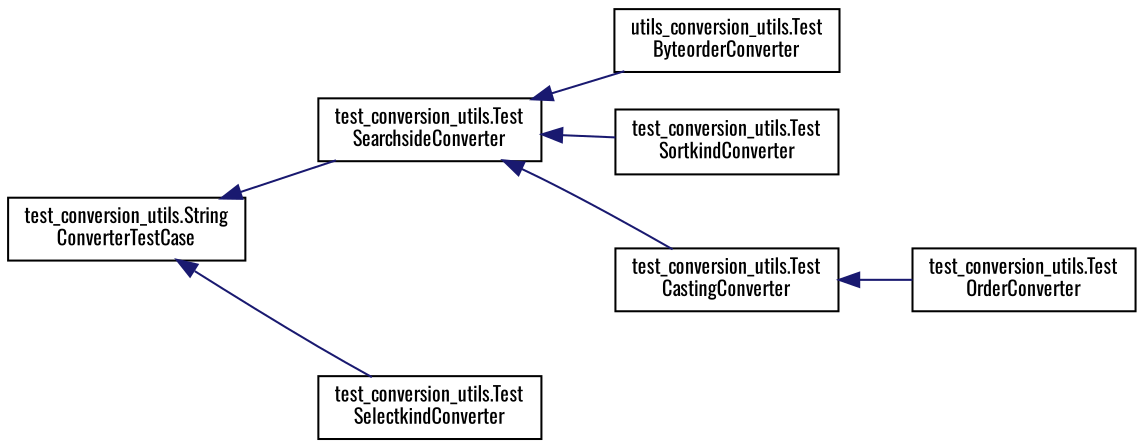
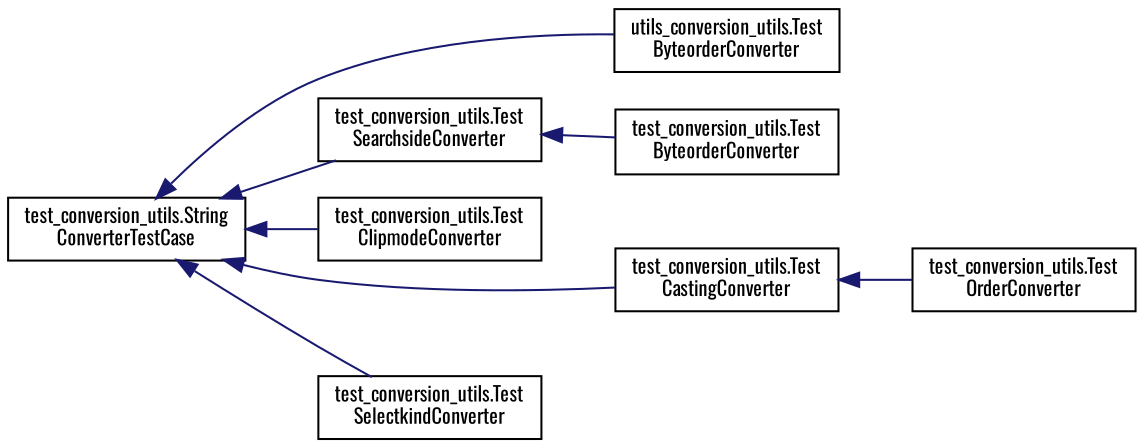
(588, 82) -> (375, 61)
(727, 142) -> (727, 142)
(598, 208) -> (428, 289)
none -> (430, 229)
